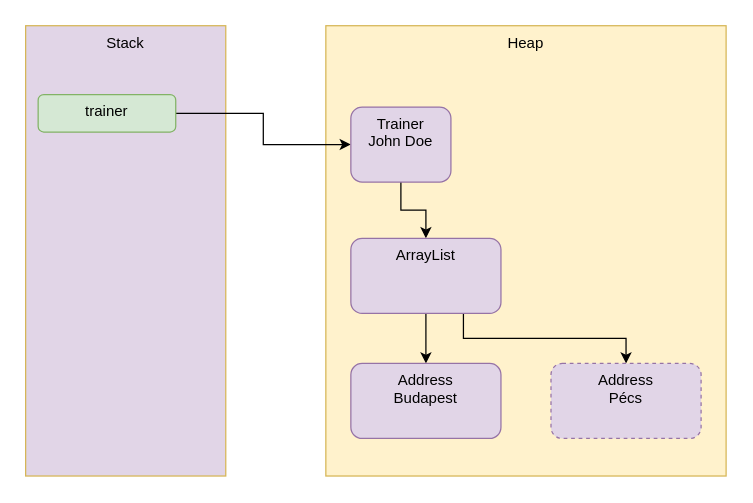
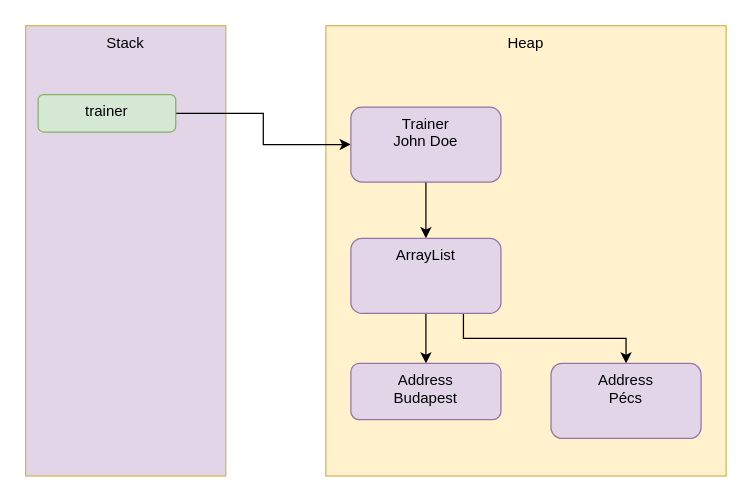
(401, 144) -> (426, 144)
(426, 401) -> (426, 391)
(626, 401) -> (626, 401)
